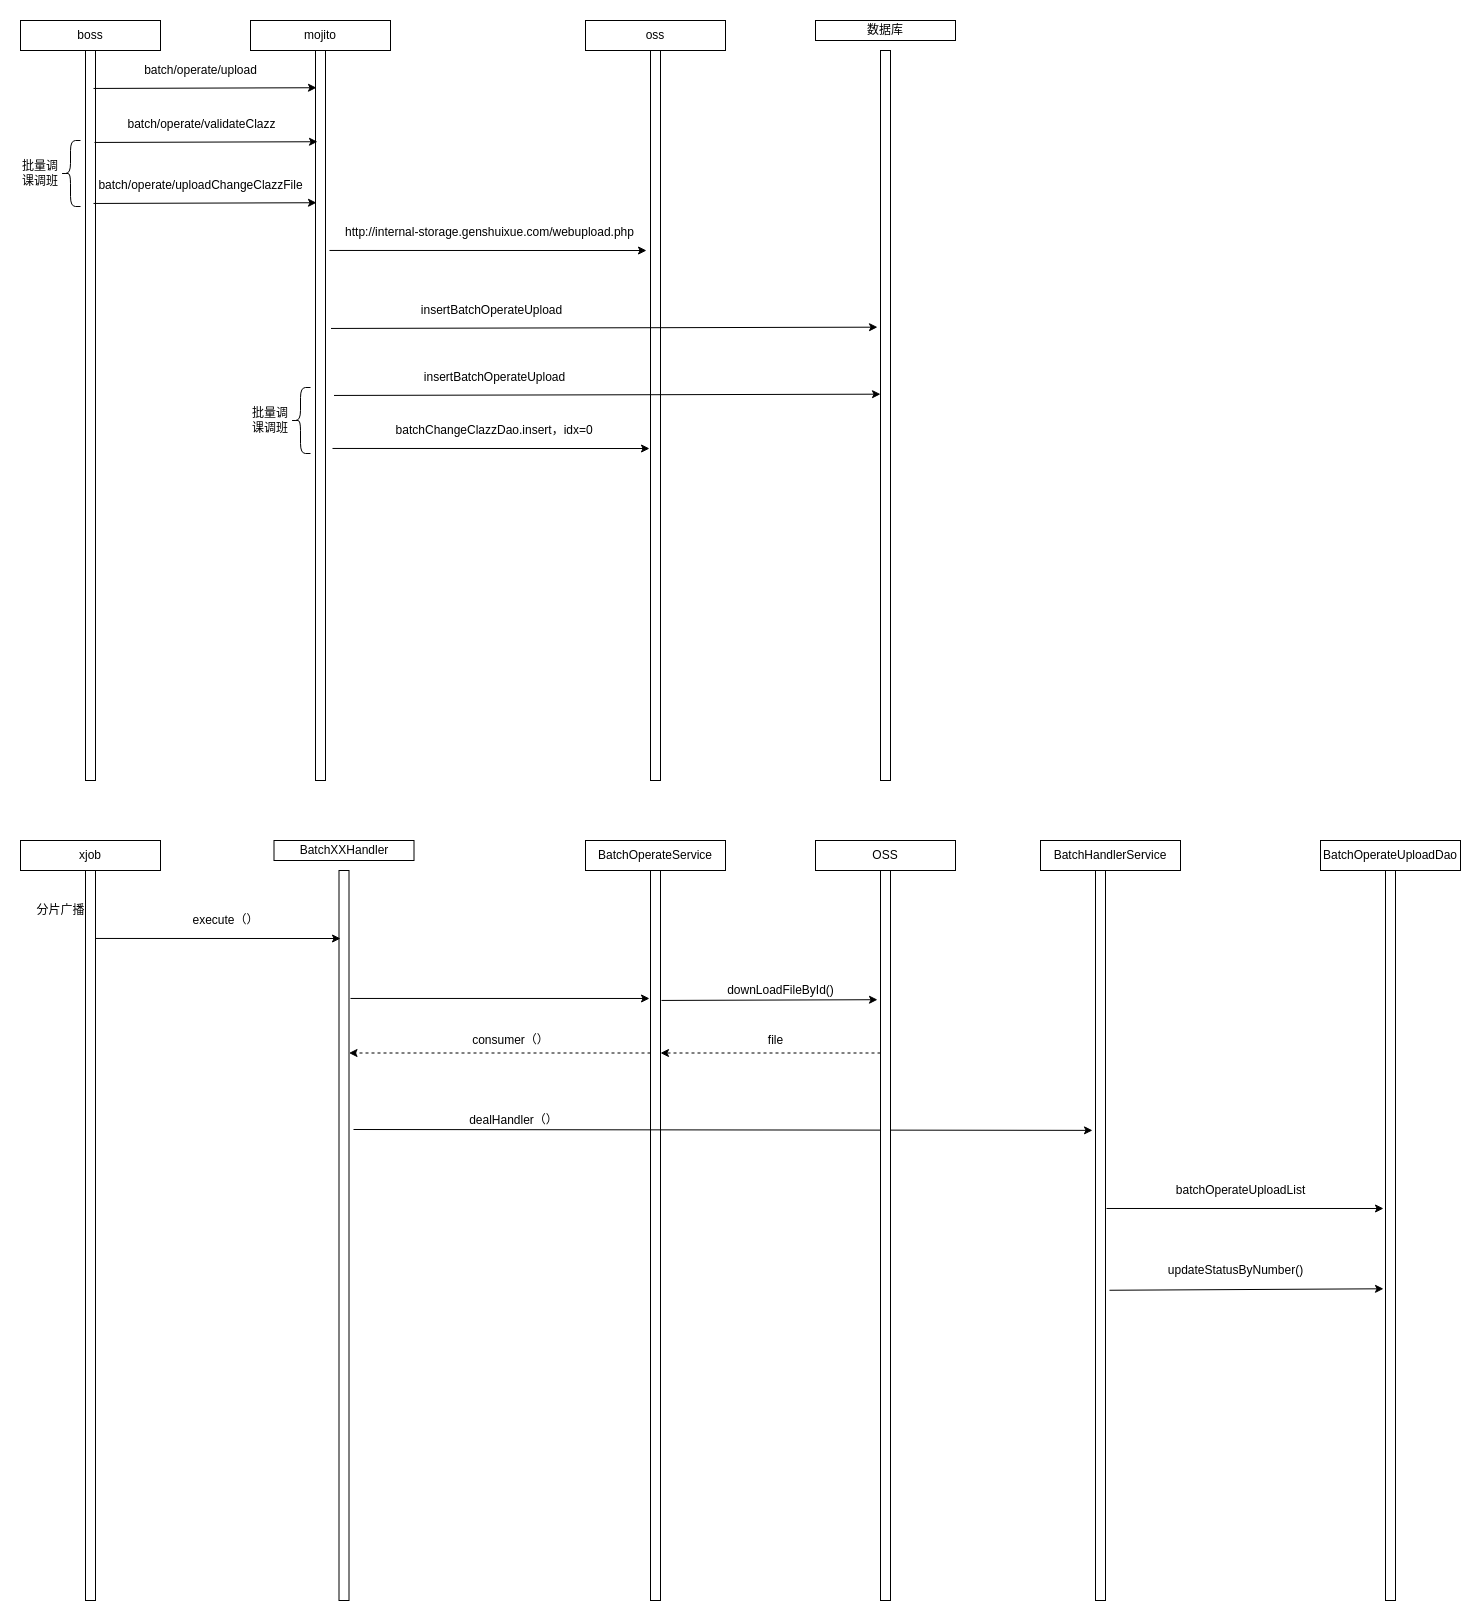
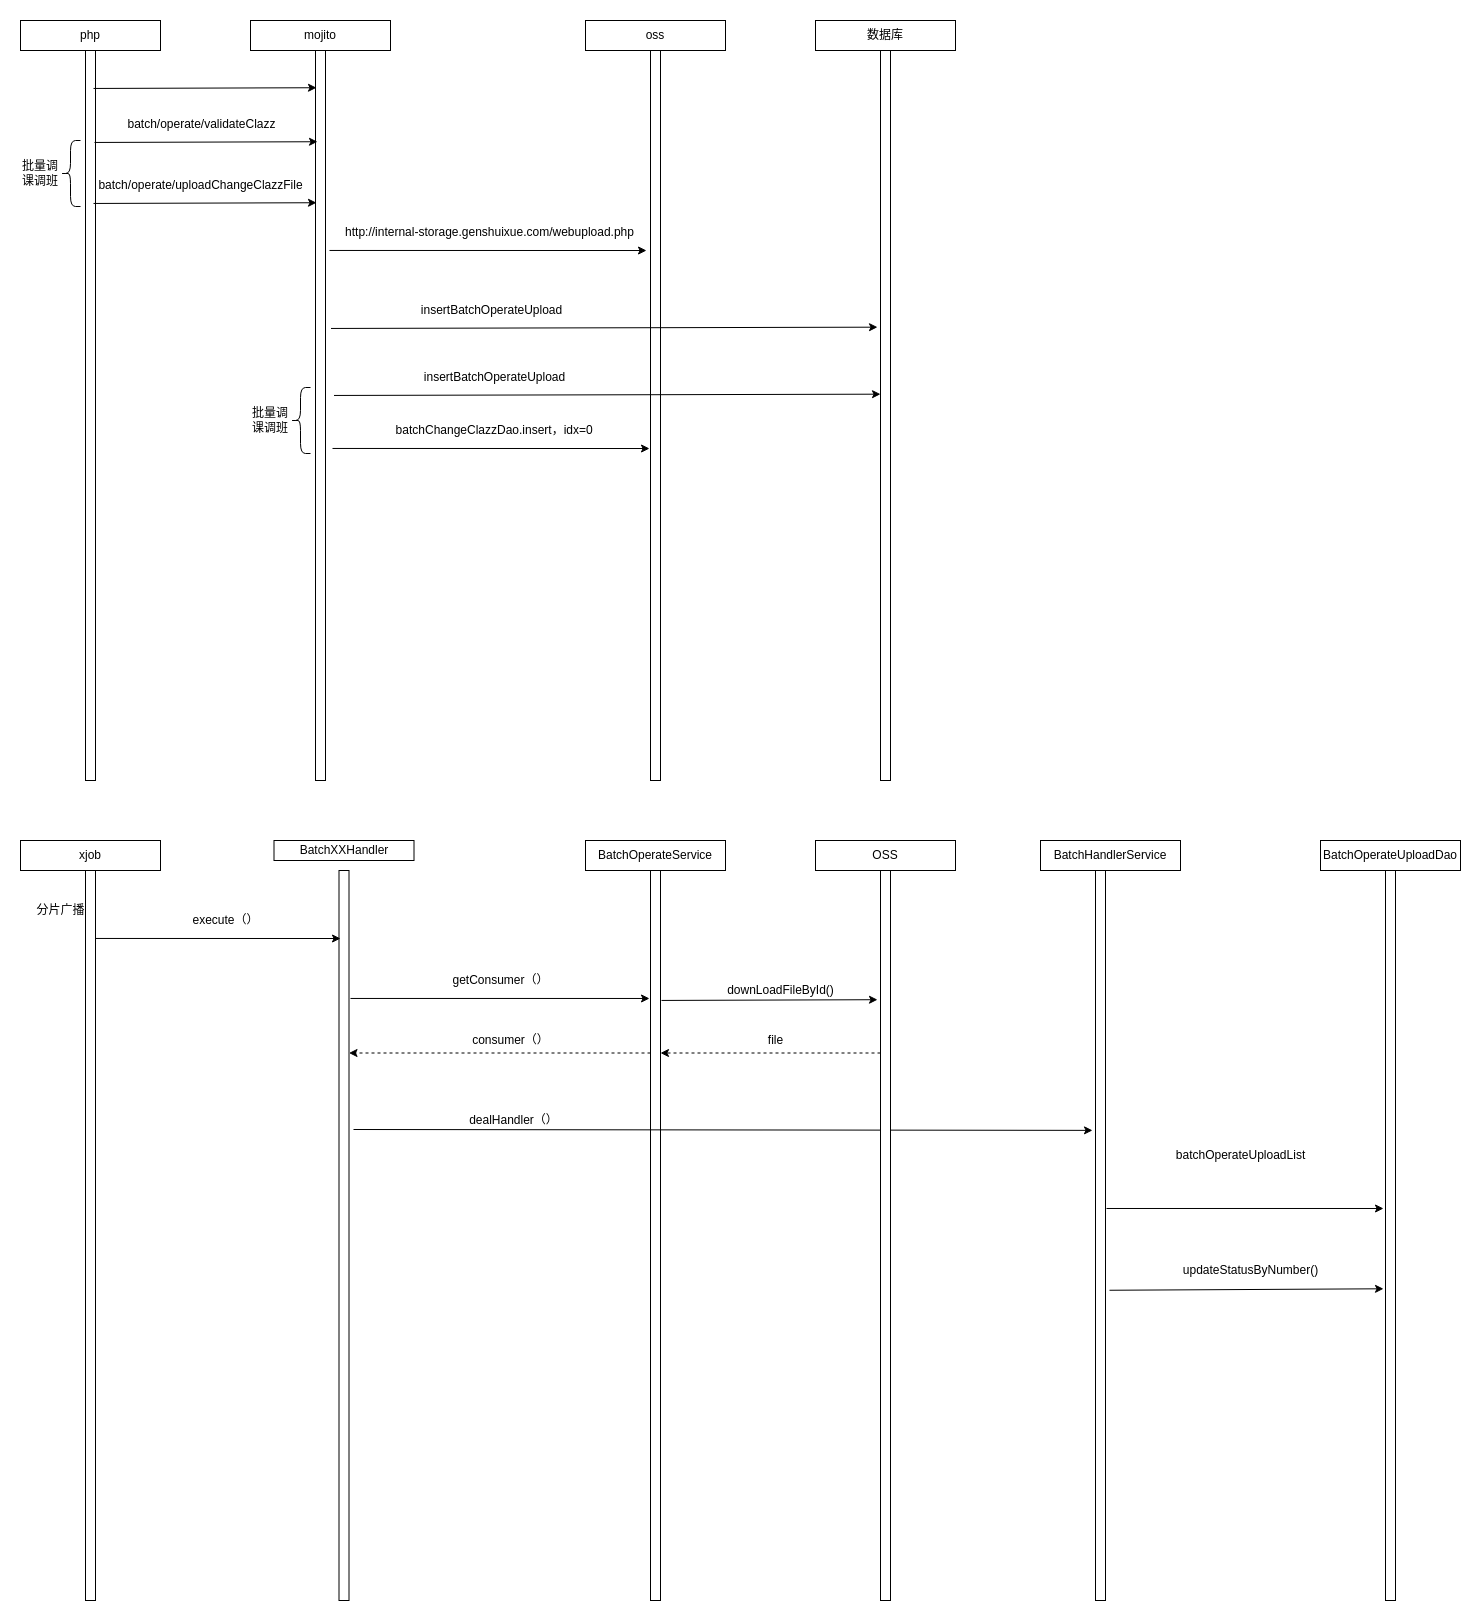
(886, 31) -> (886, 36)
(91, 36) -> (91, 36)
(201, 71) -> none
none -> (501, 981)
(1241, 1191) -> (1241, 1156)
(1236, 1271) -> (1251, 1271)
